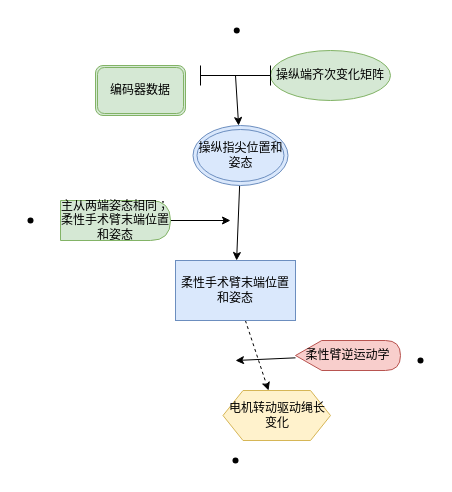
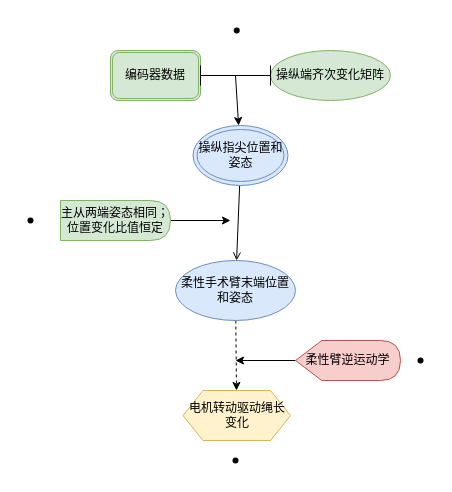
(141, 91) -> (156, 76)
(116, 221) -> (116, 221)
(237, 252) -> (237, 254)
(236, 291) -> (236, 291)
(348, 356) -> (348, 361)
(277, 416) -> (237, 416)
